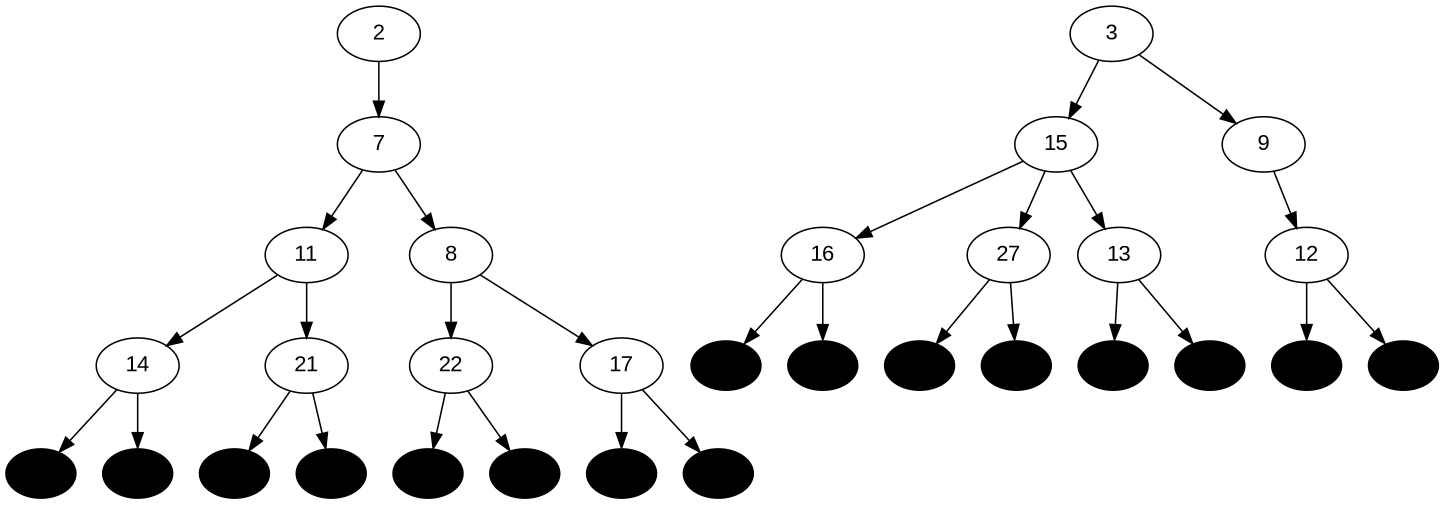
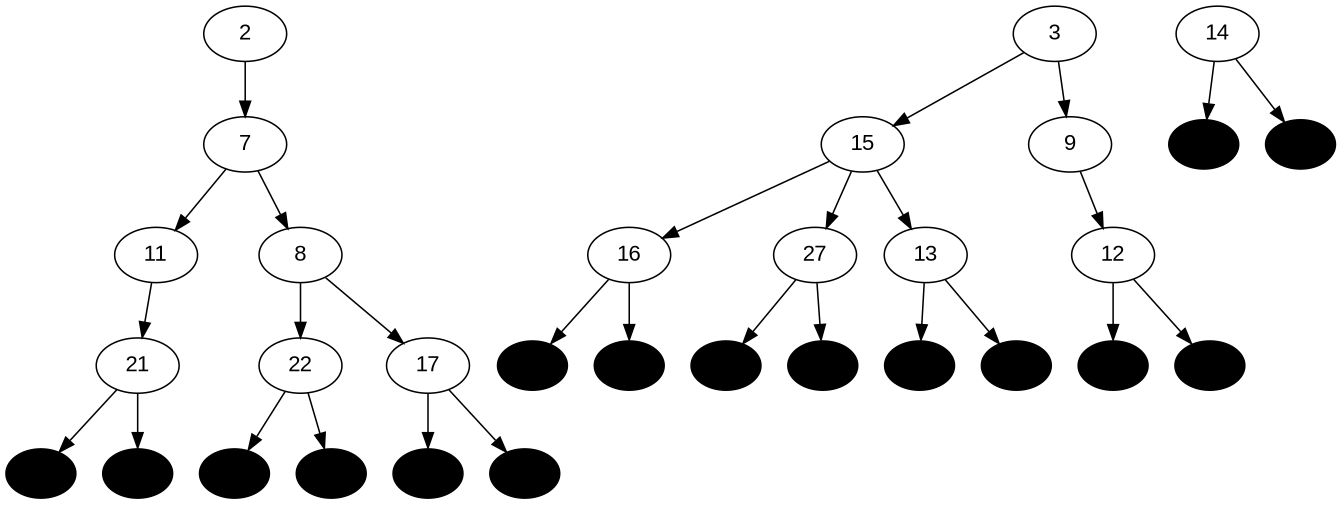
(229, 306) -> none
